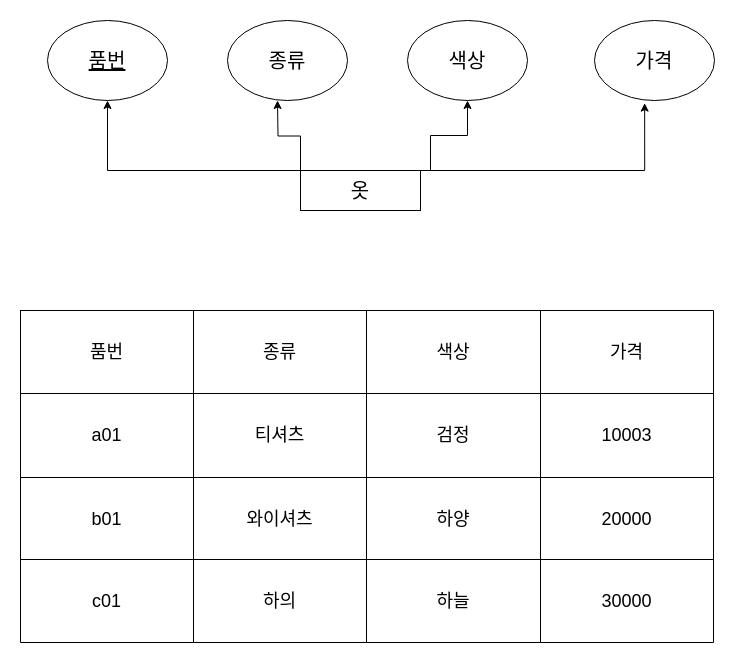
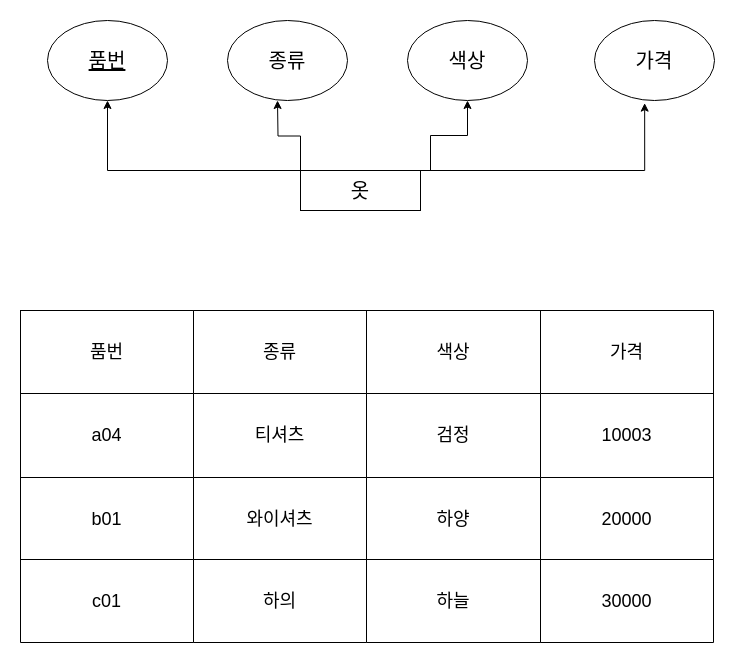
(107, 436) -> (107, 436)
